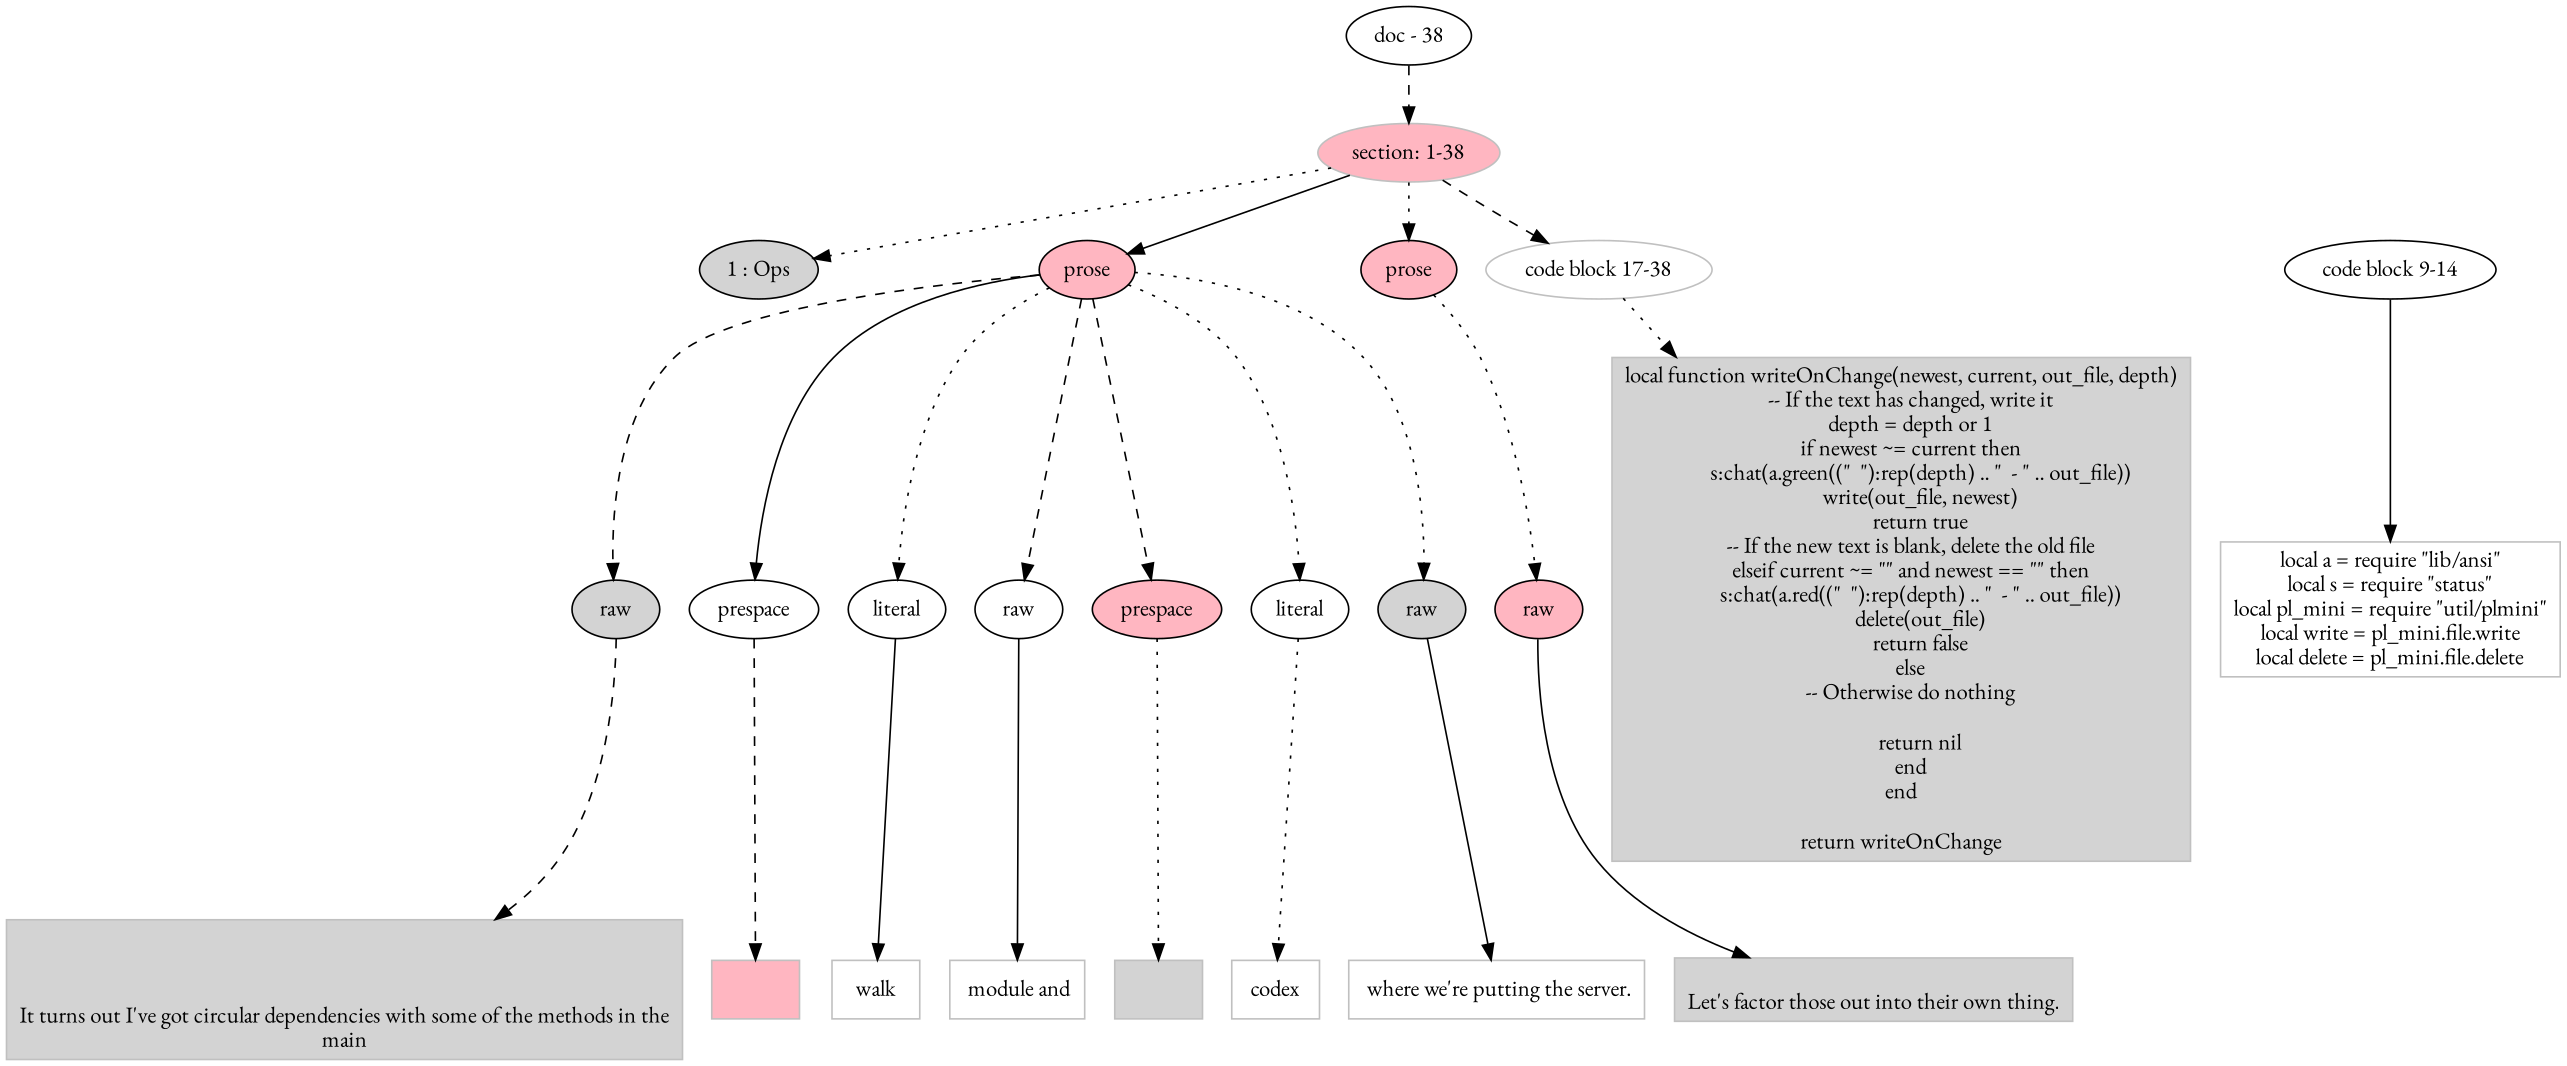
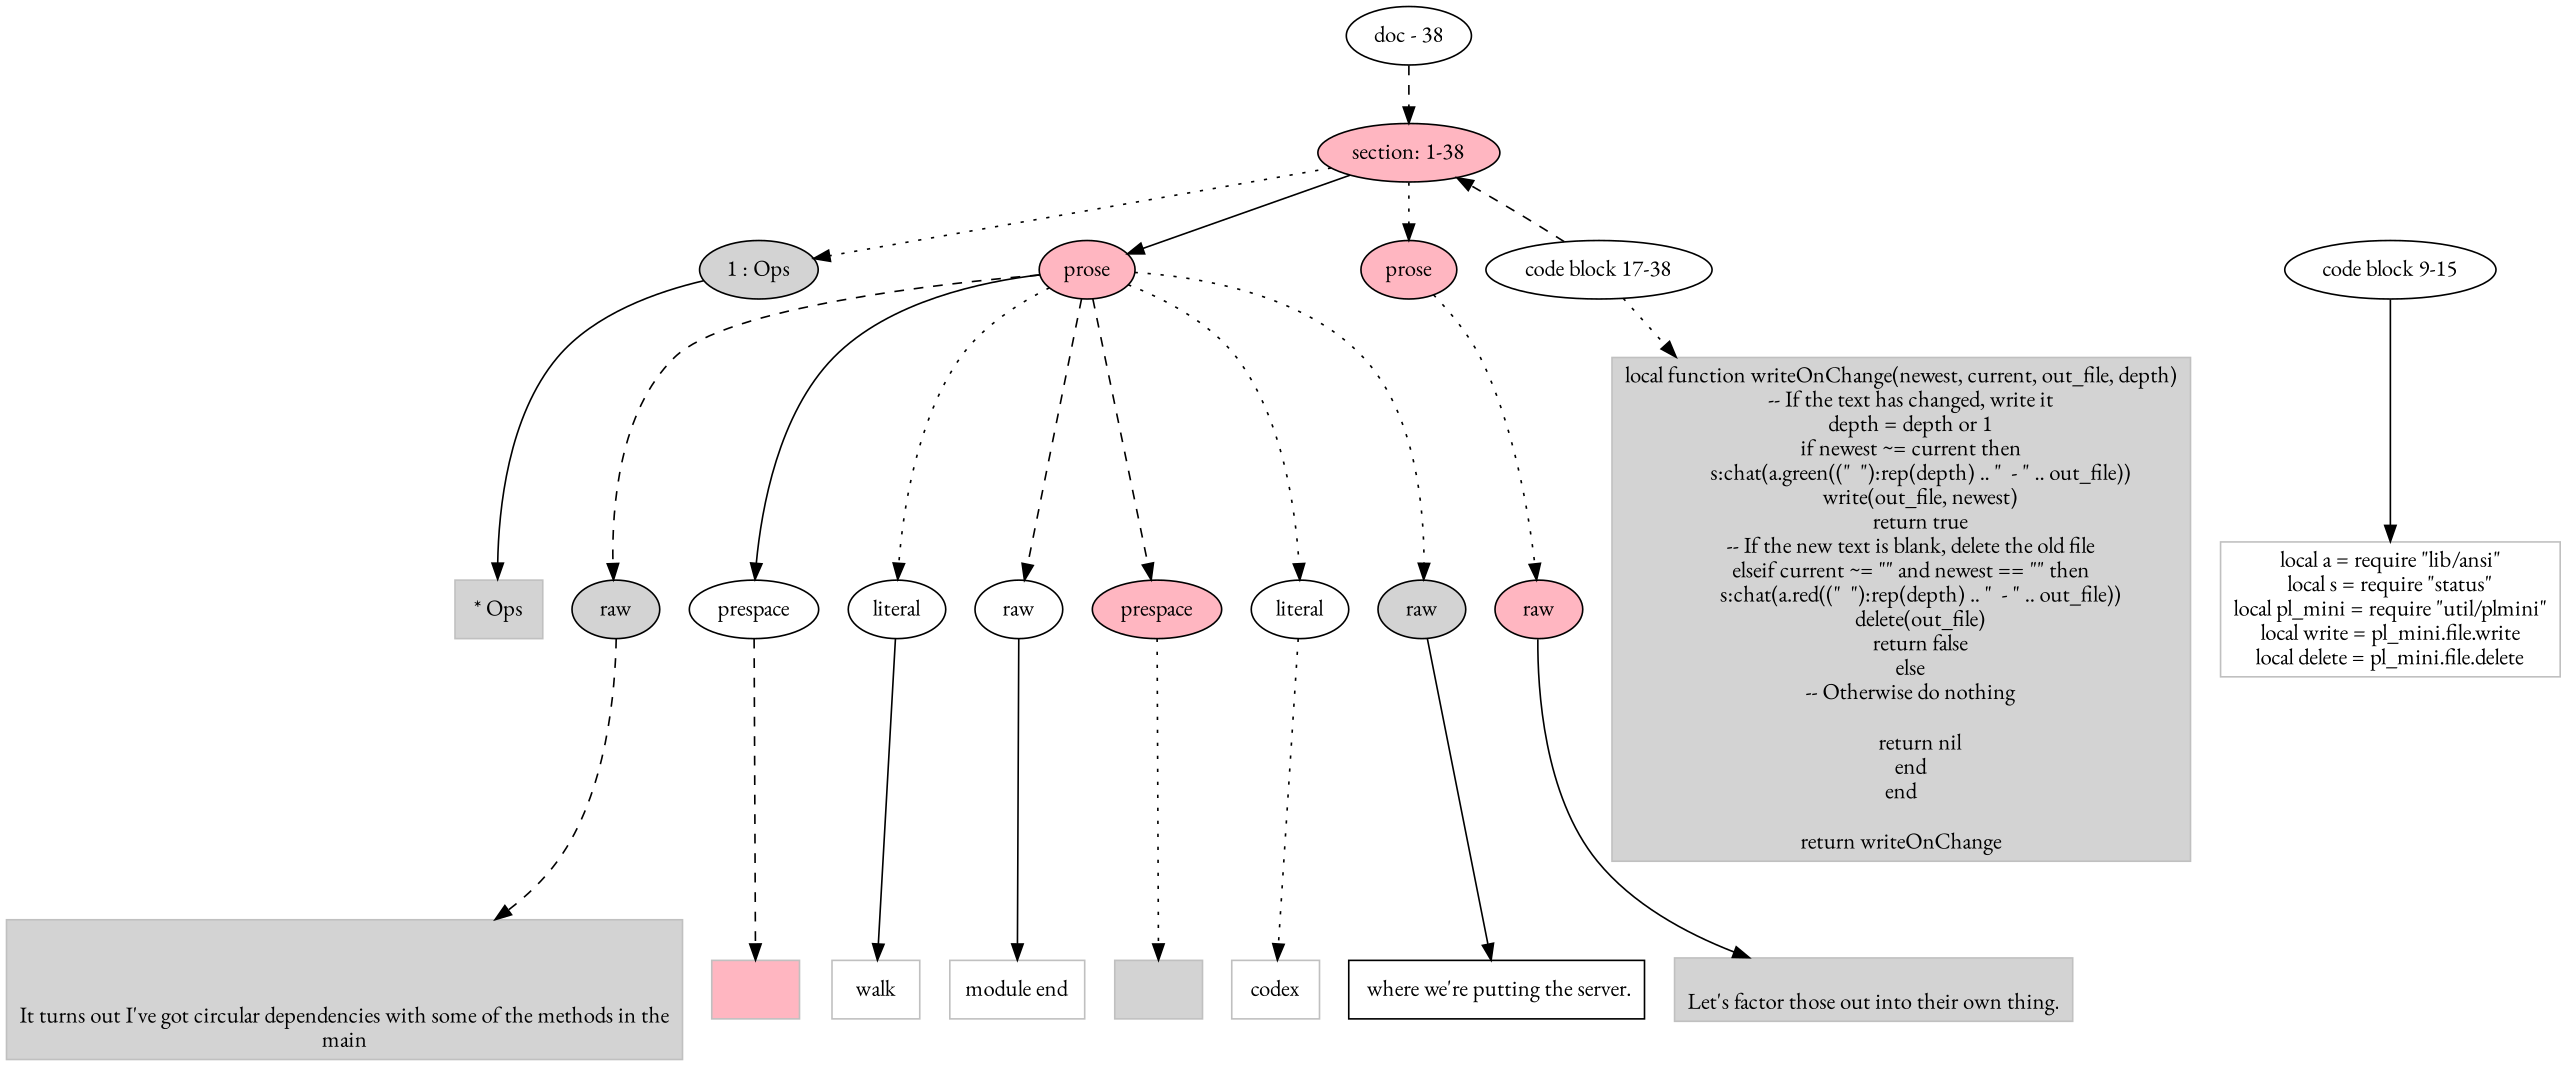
(1409, 153) -> (1409, 153)
(1488, 208) -> (1518, 213)
(1599, 270) -> (1599, 270)
(2390, 270) -> (2390, 270)
none -> (499, 609)
(1017, 990) -> (1017, 990)
(1497, 990) -> (1497, 990)
